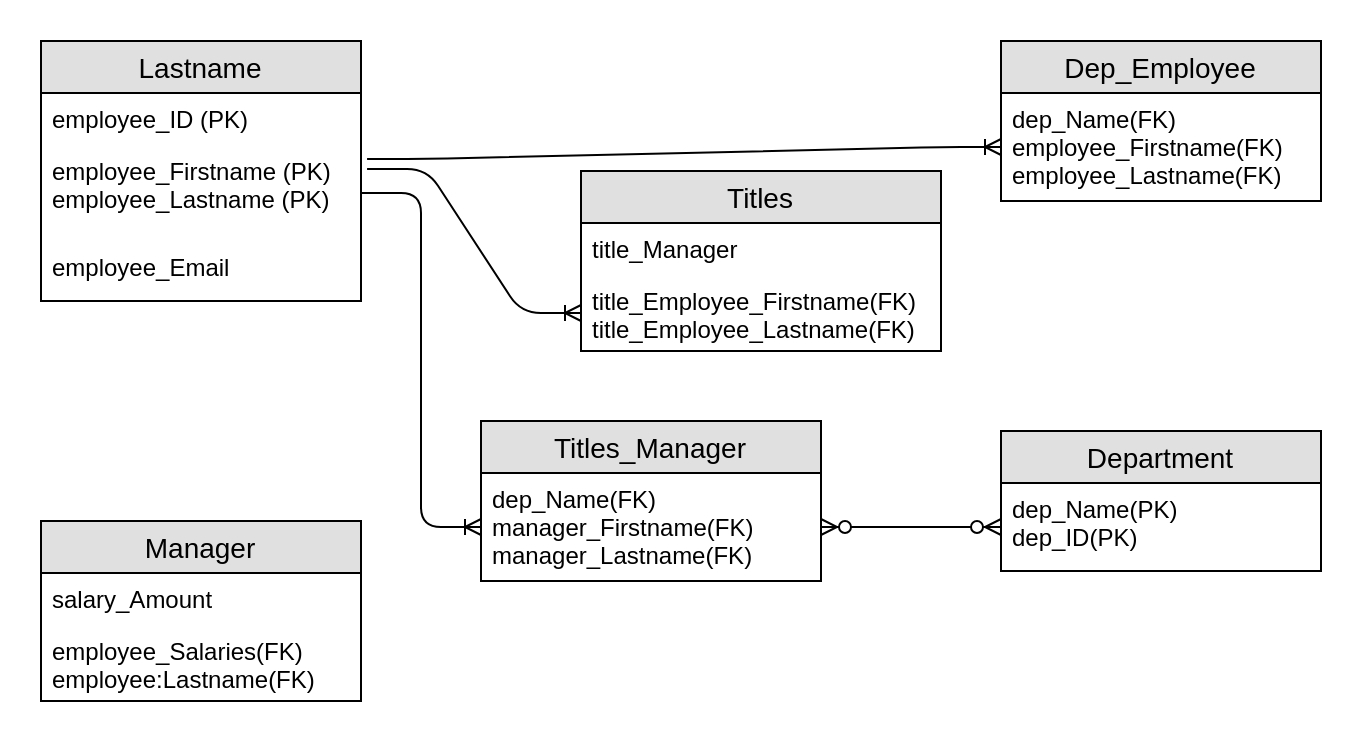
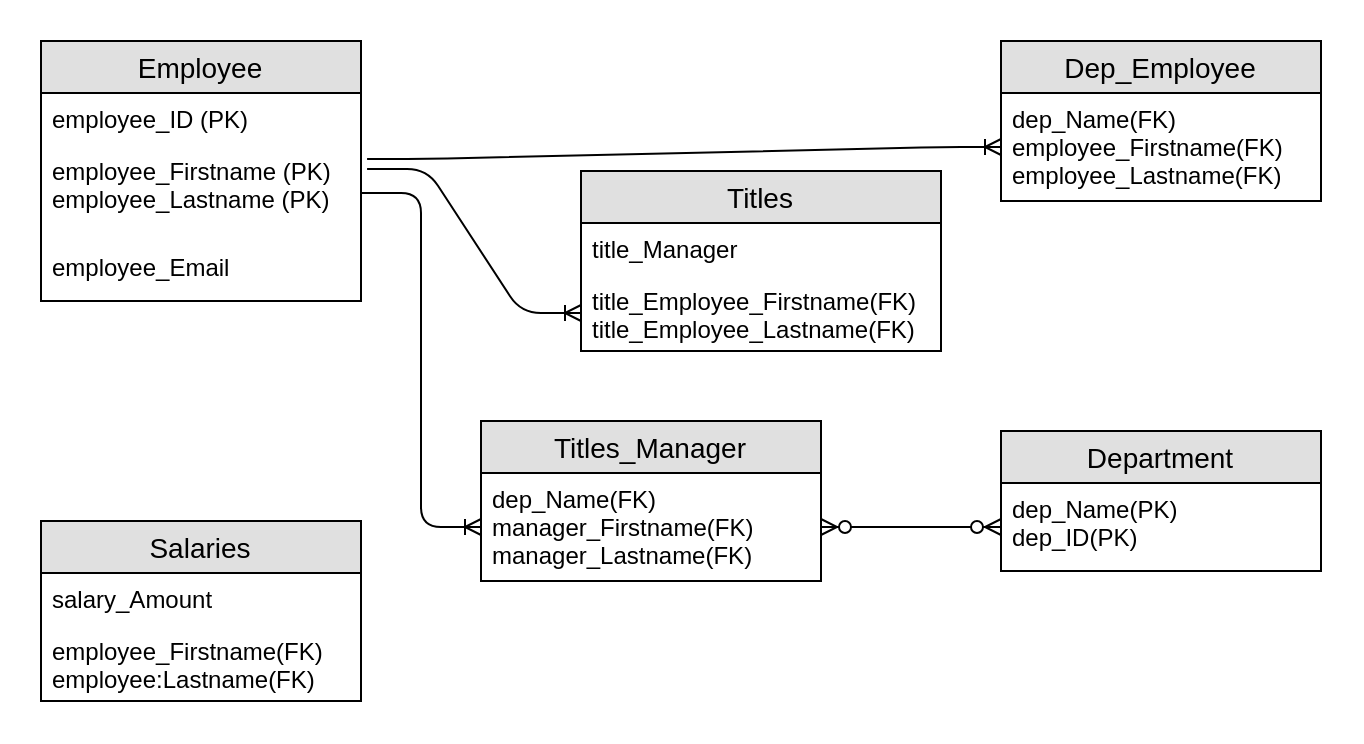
(200, 69) -> (200, 69)
(200, 549) -> (200, 549)
(184, 652) -> (194, 652)
